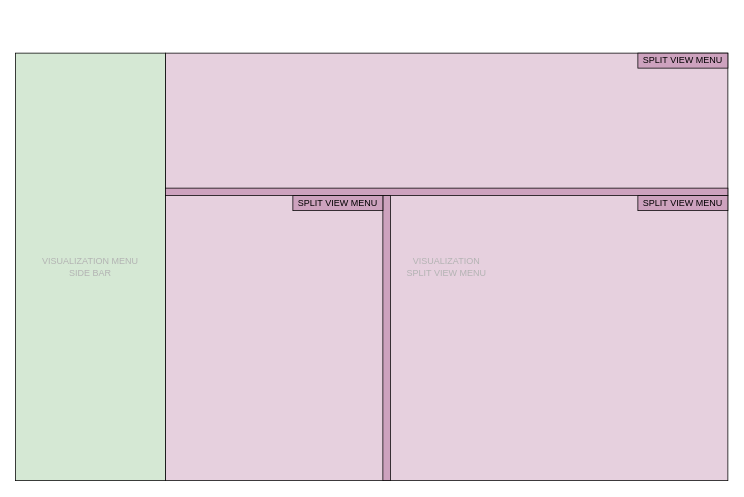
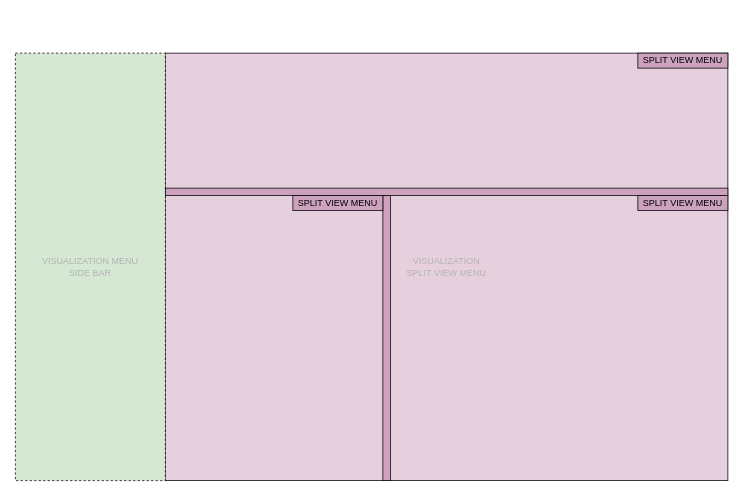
(90, 267) -> (90, 267)
